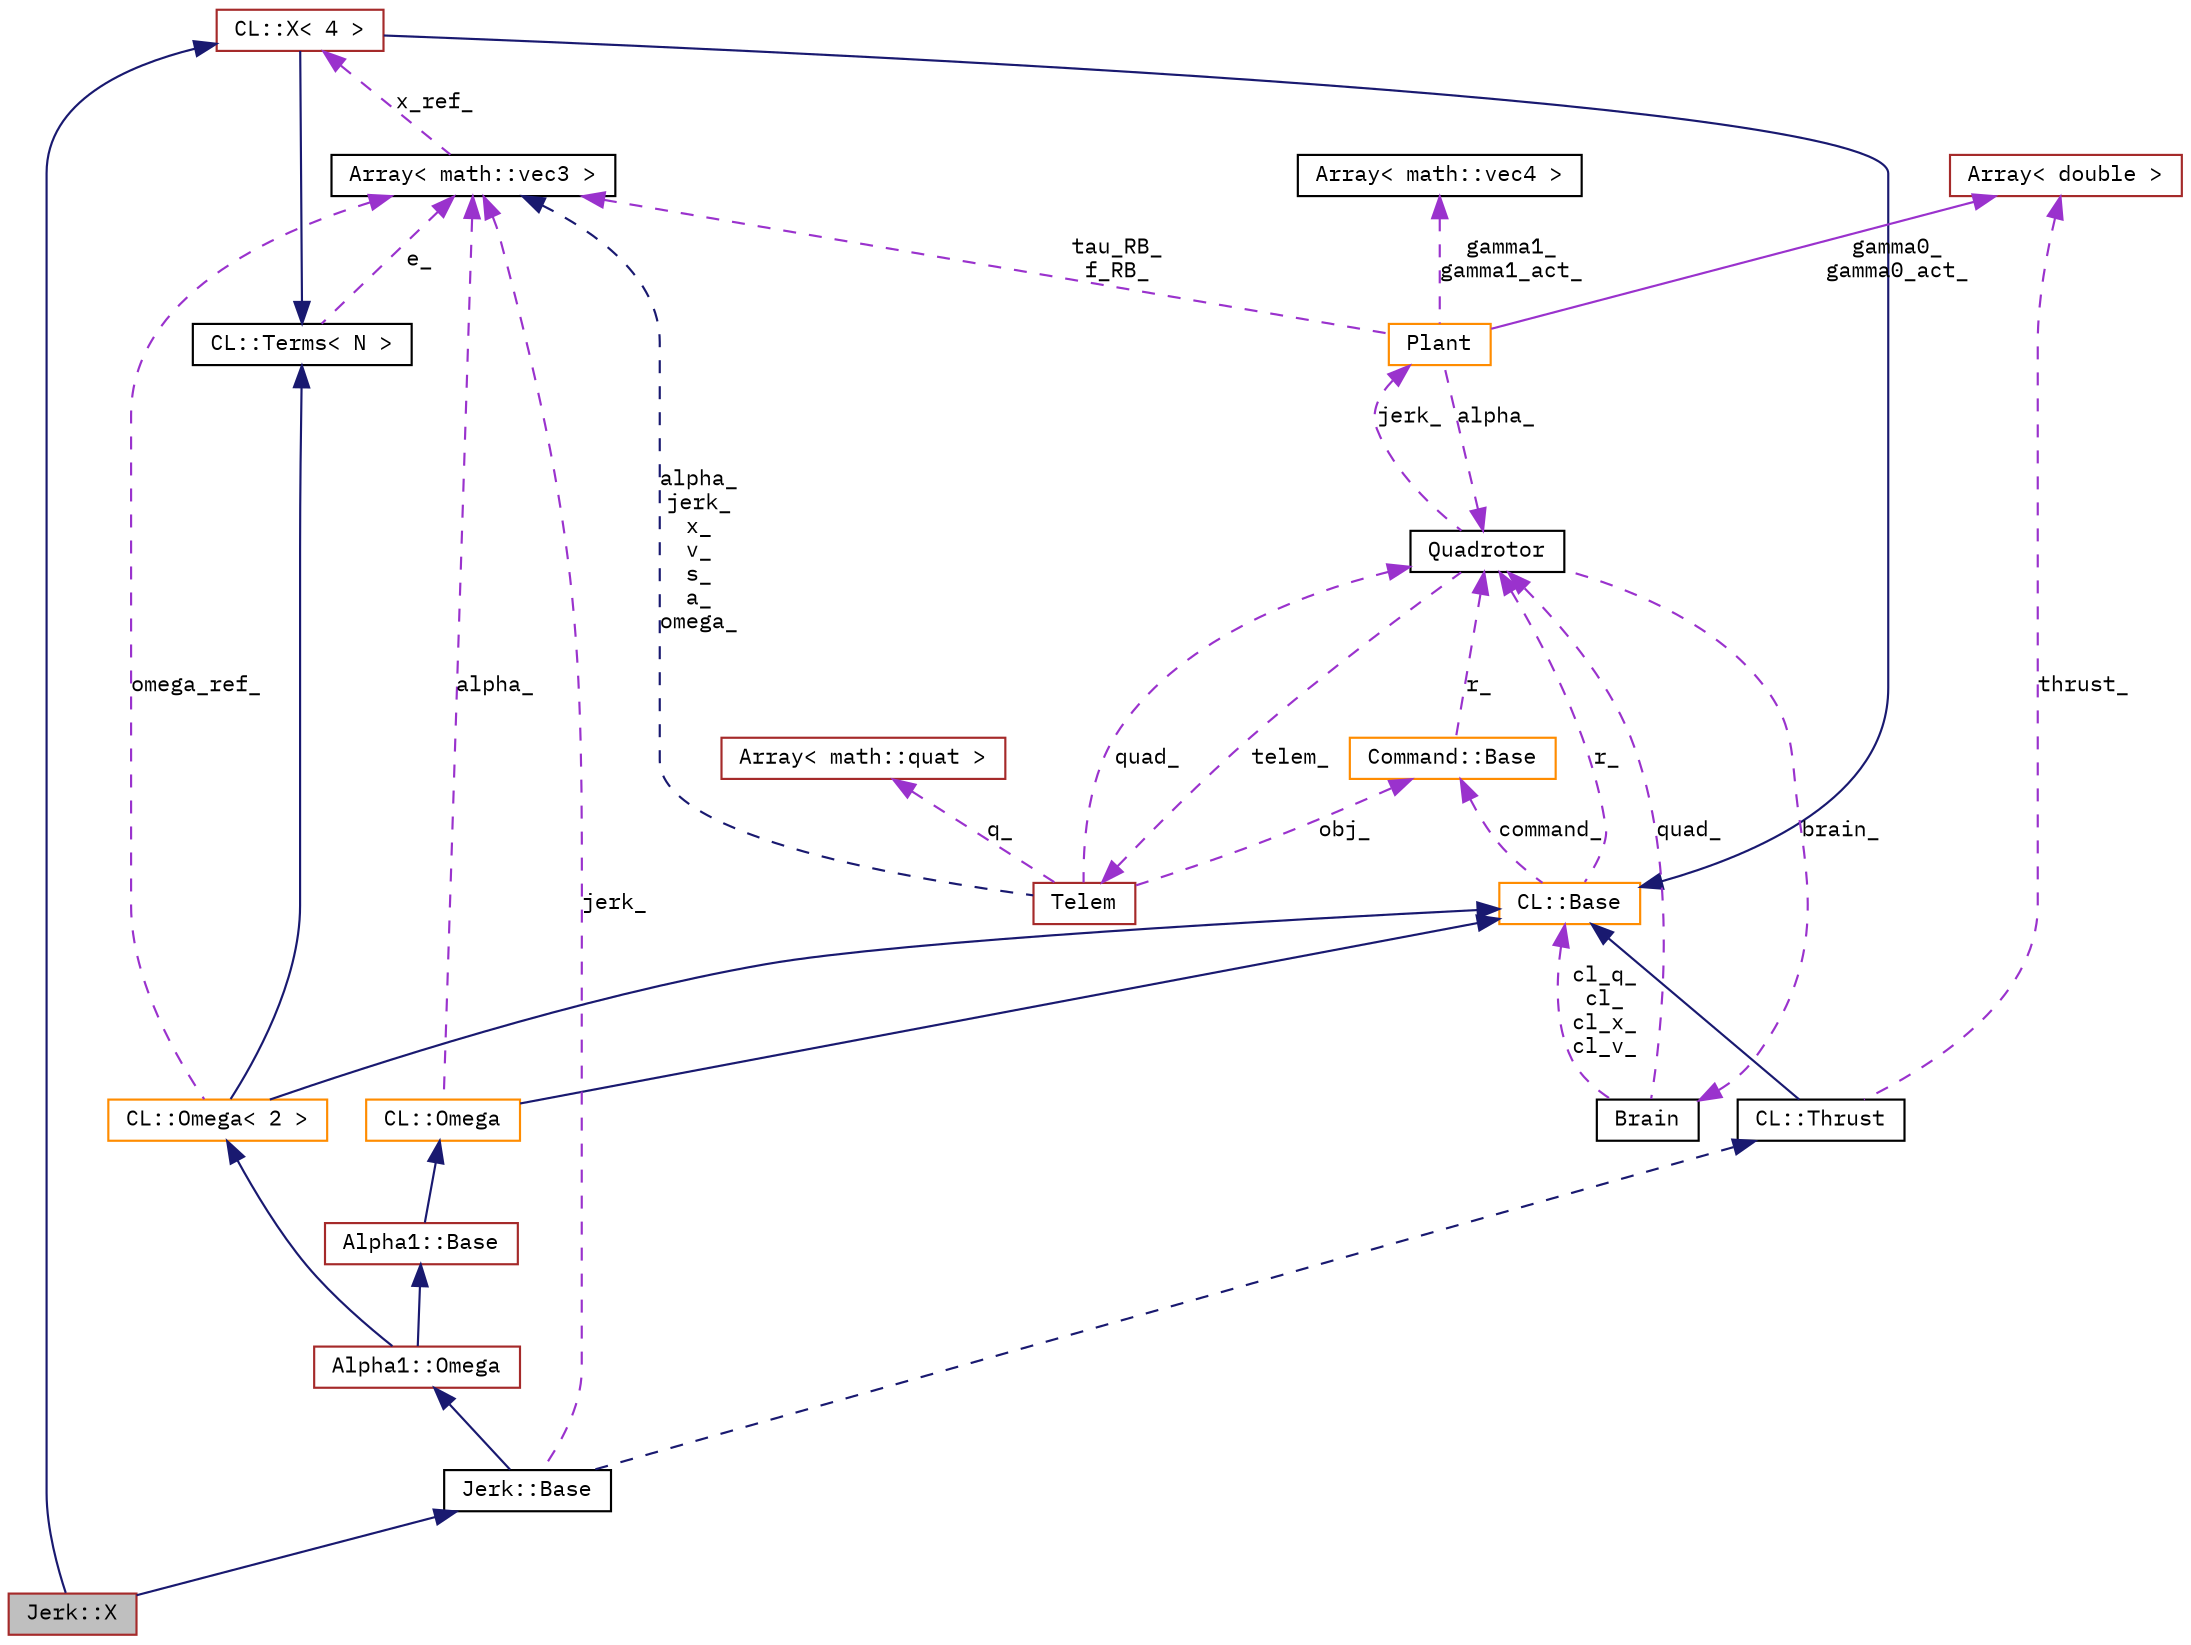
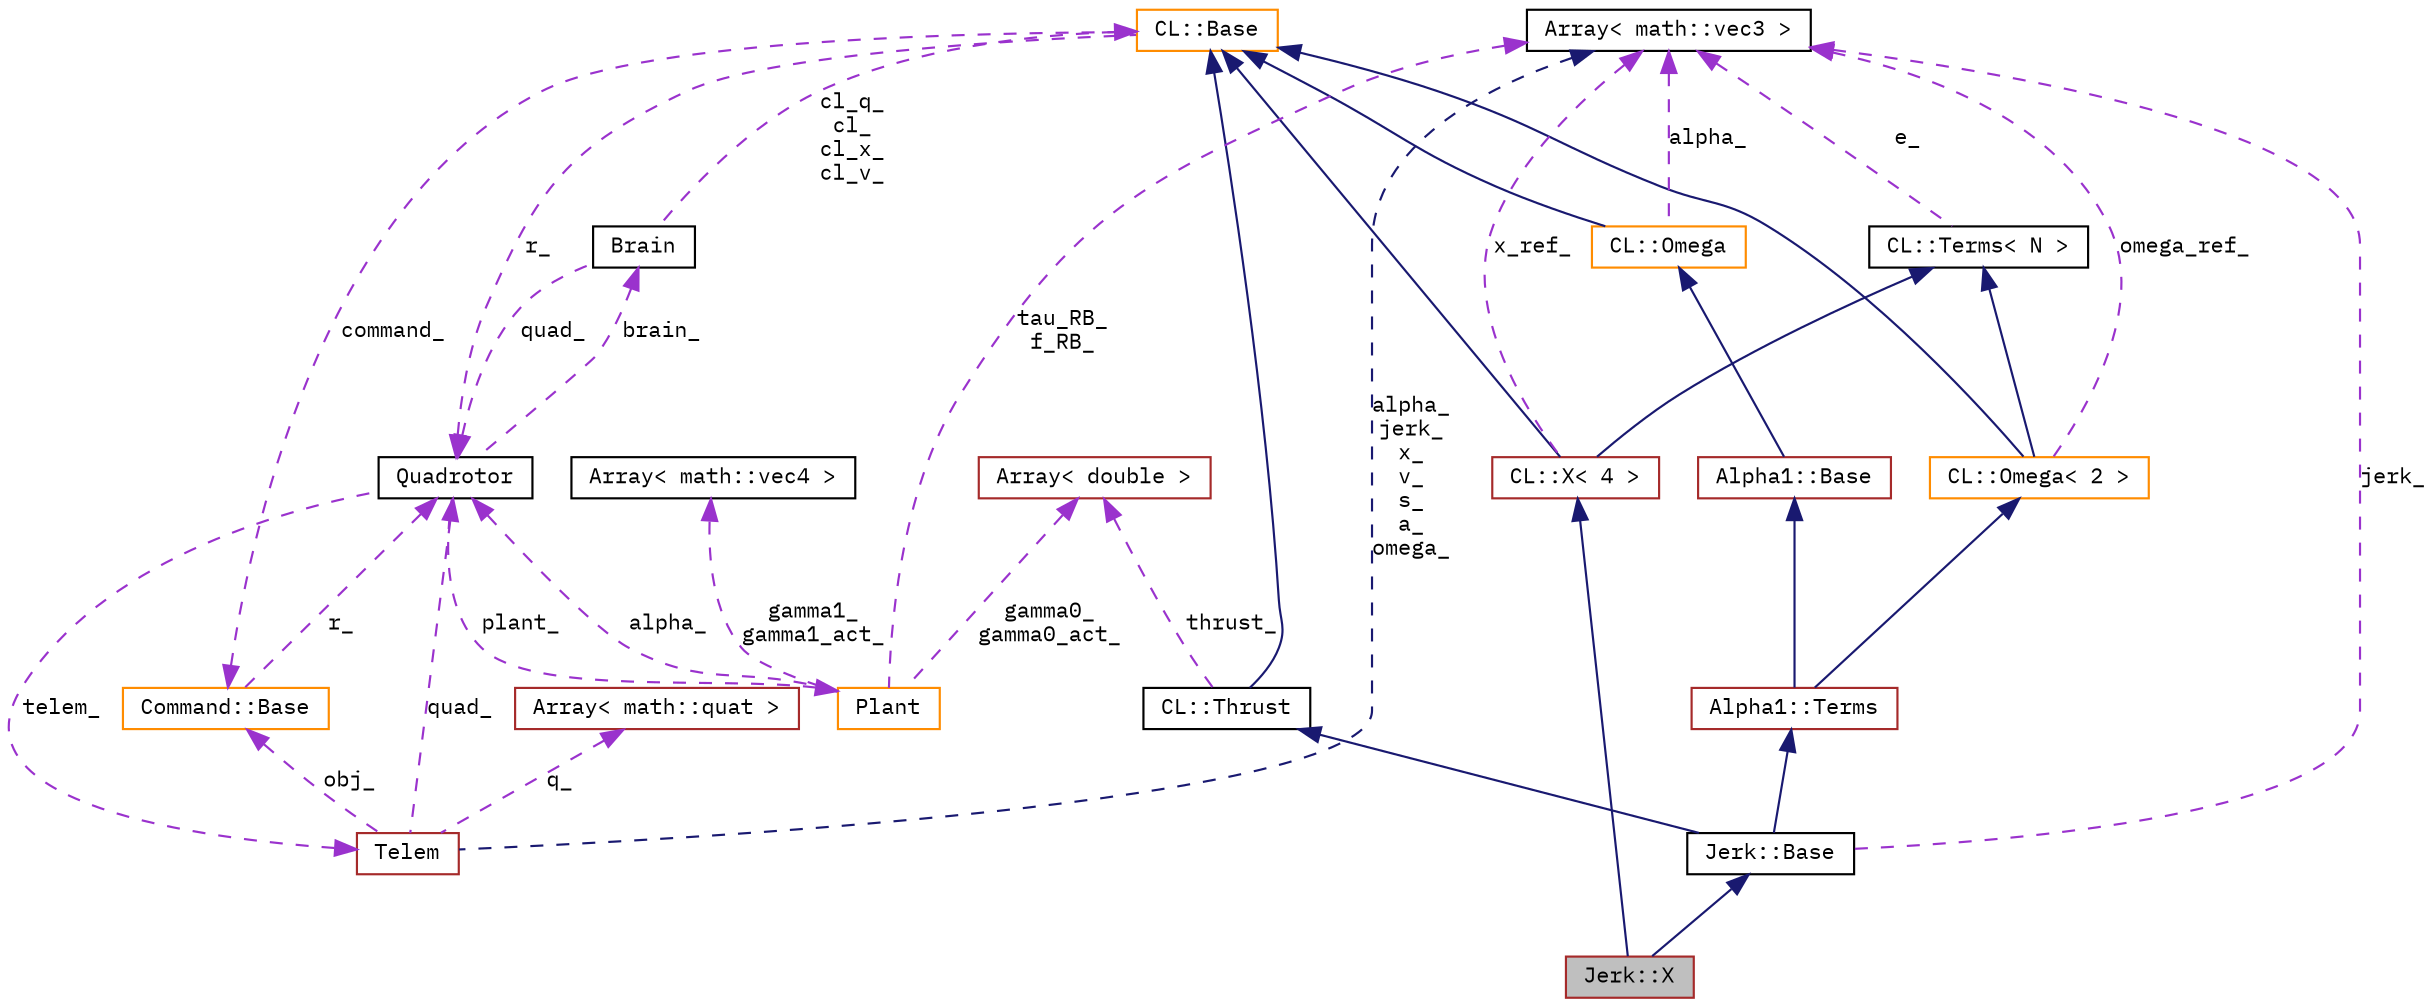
(396, 110) -> (1488, 246)
(1733, 265) -> (984, 601)
(1410, 417) -> (522, 624)
(1164, 1308) -> (1509, 784)
(417, 1367) -> (1795, 708)
